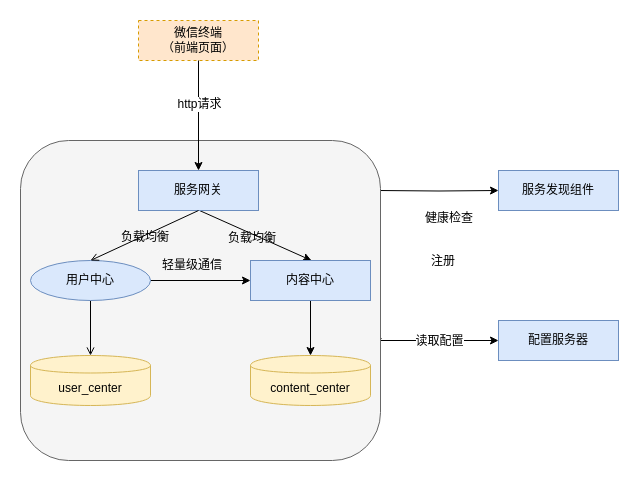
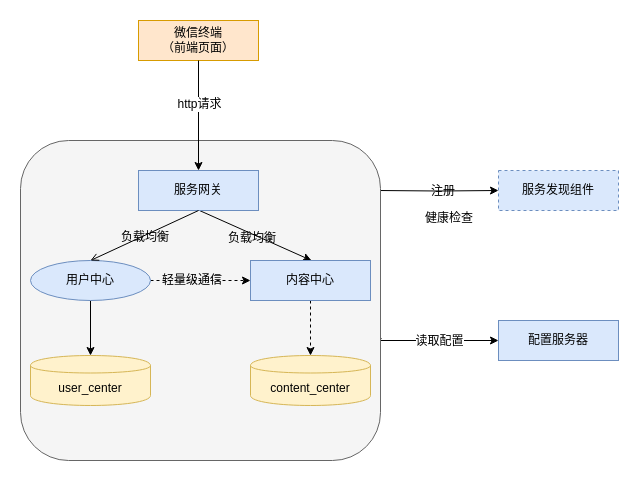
(199, 41) -> (199, 41)
(559, 191) -> (559, 191)
(455, 263) -> (455, 193)
(201, 266) -> (201, 281)
(197, 281) -> (197, 281)
(311, 325) -> (311, 325)
(91, 349) -> (91, 347)
